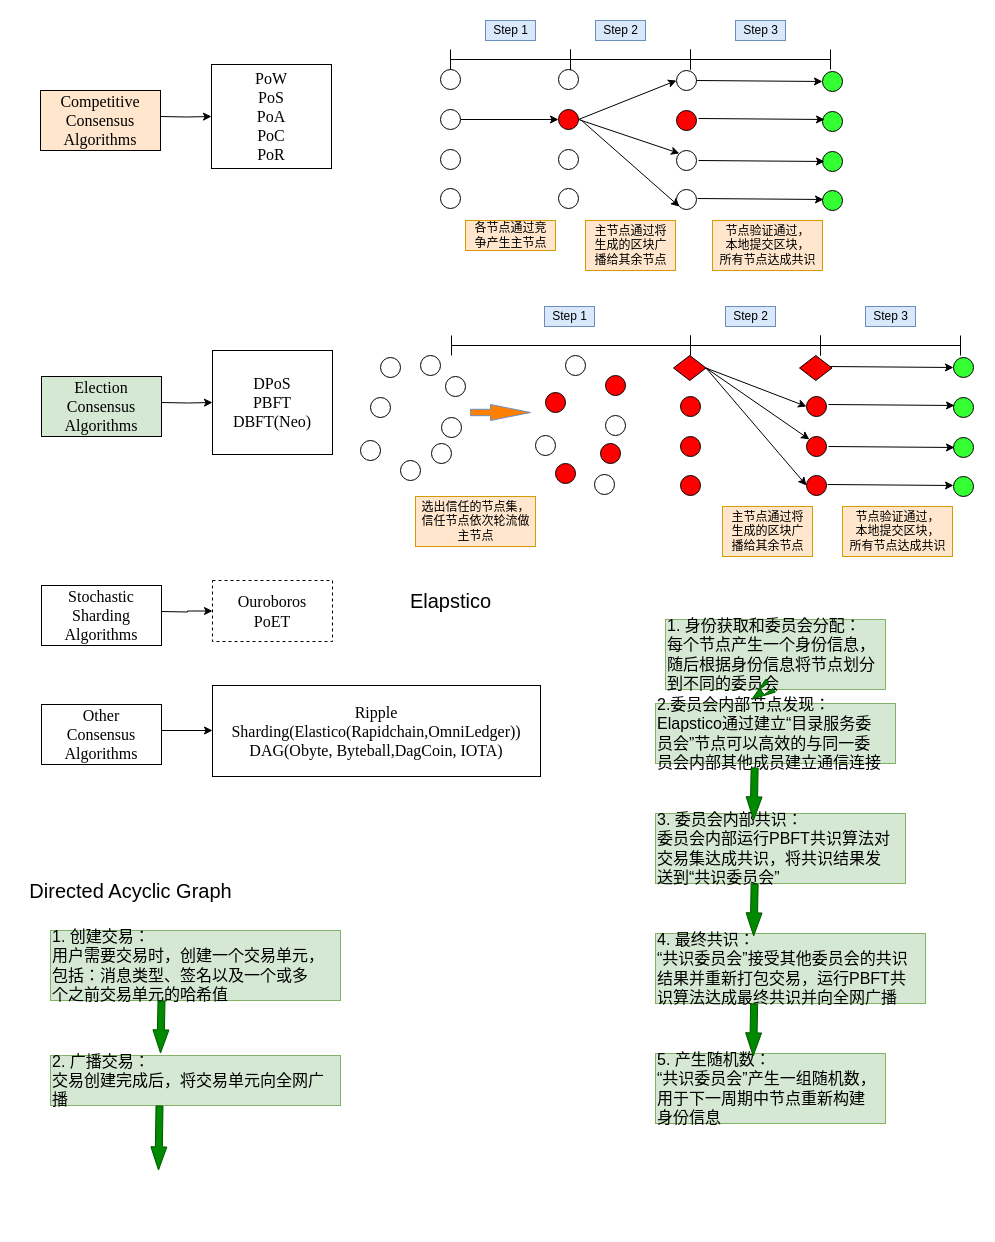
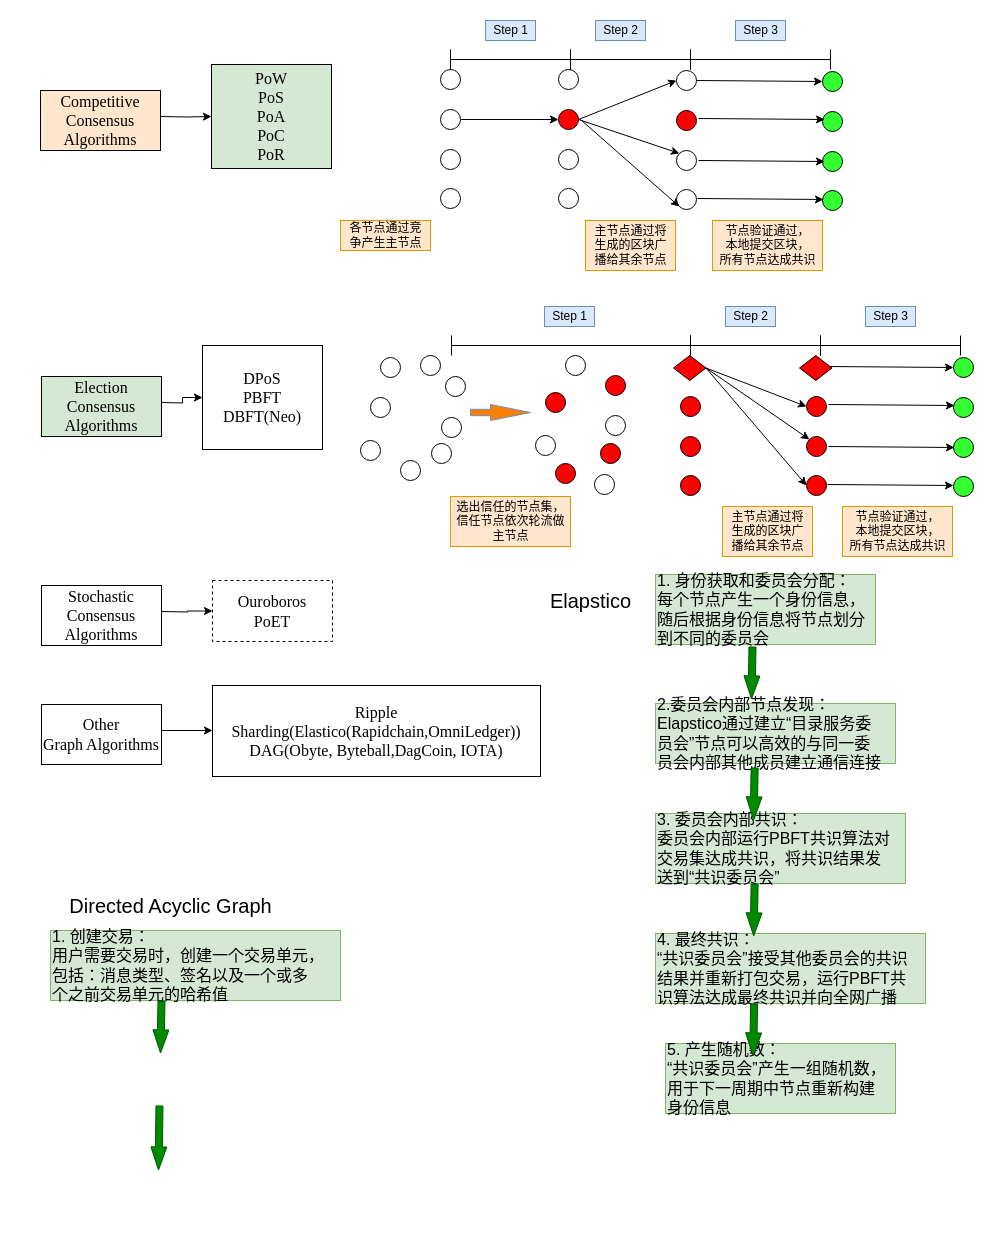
(272, 117) -> (272, 117)
(511, 236) -> (386, 236)
(273, 403) -> (263, 398)
(476, 522) -> (511, 522)
(451, 601) -> (591, 601)
(102, 616) -> (102, 616)
(776, 655) -> (766, 610)
(102, 735) -> (102, 735)
(131, 891) -> (171, 906)
(196, 1081) -> none
(771, 1089) -> (781, 1079)
